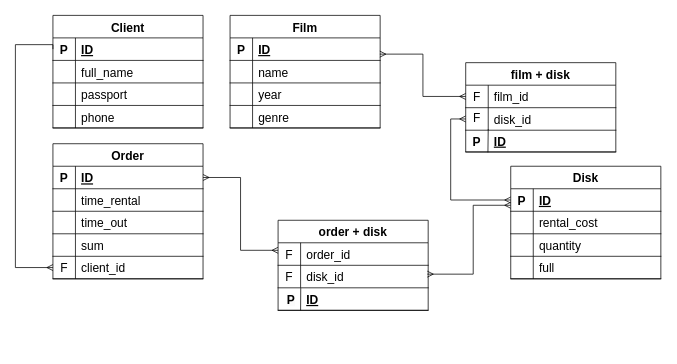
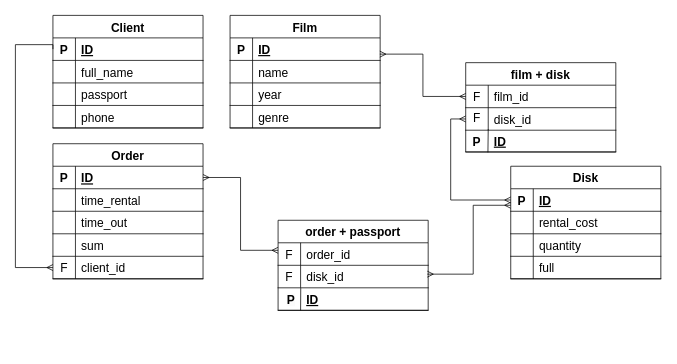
(353, 232) -> (353, 232)
